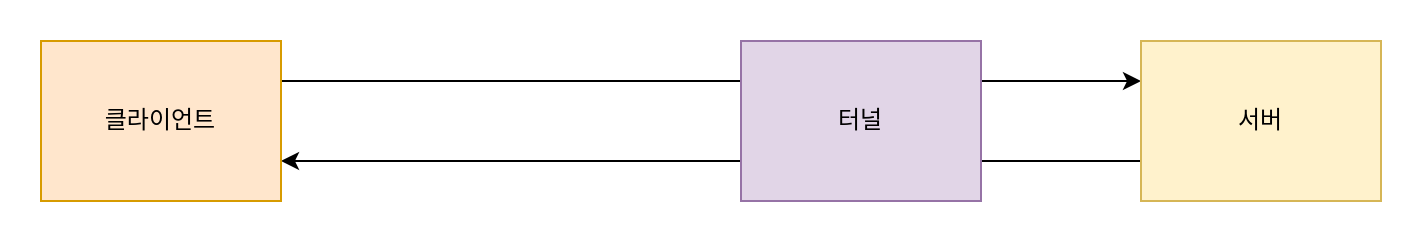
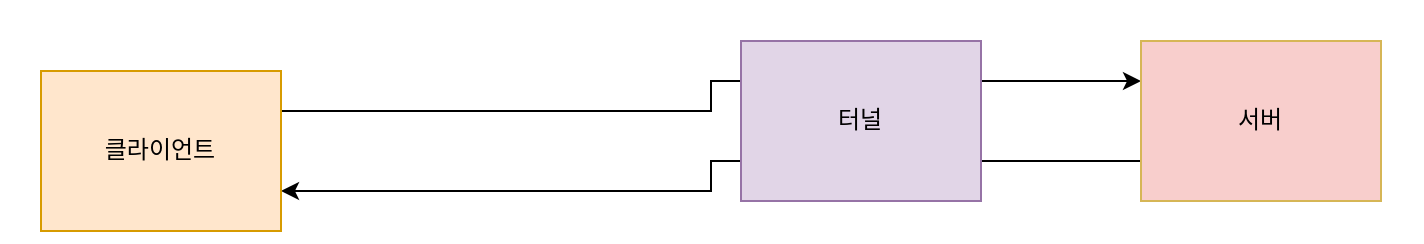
(161, 121) -> (161, 151)
(1261, 121) -> (1261, 121)
